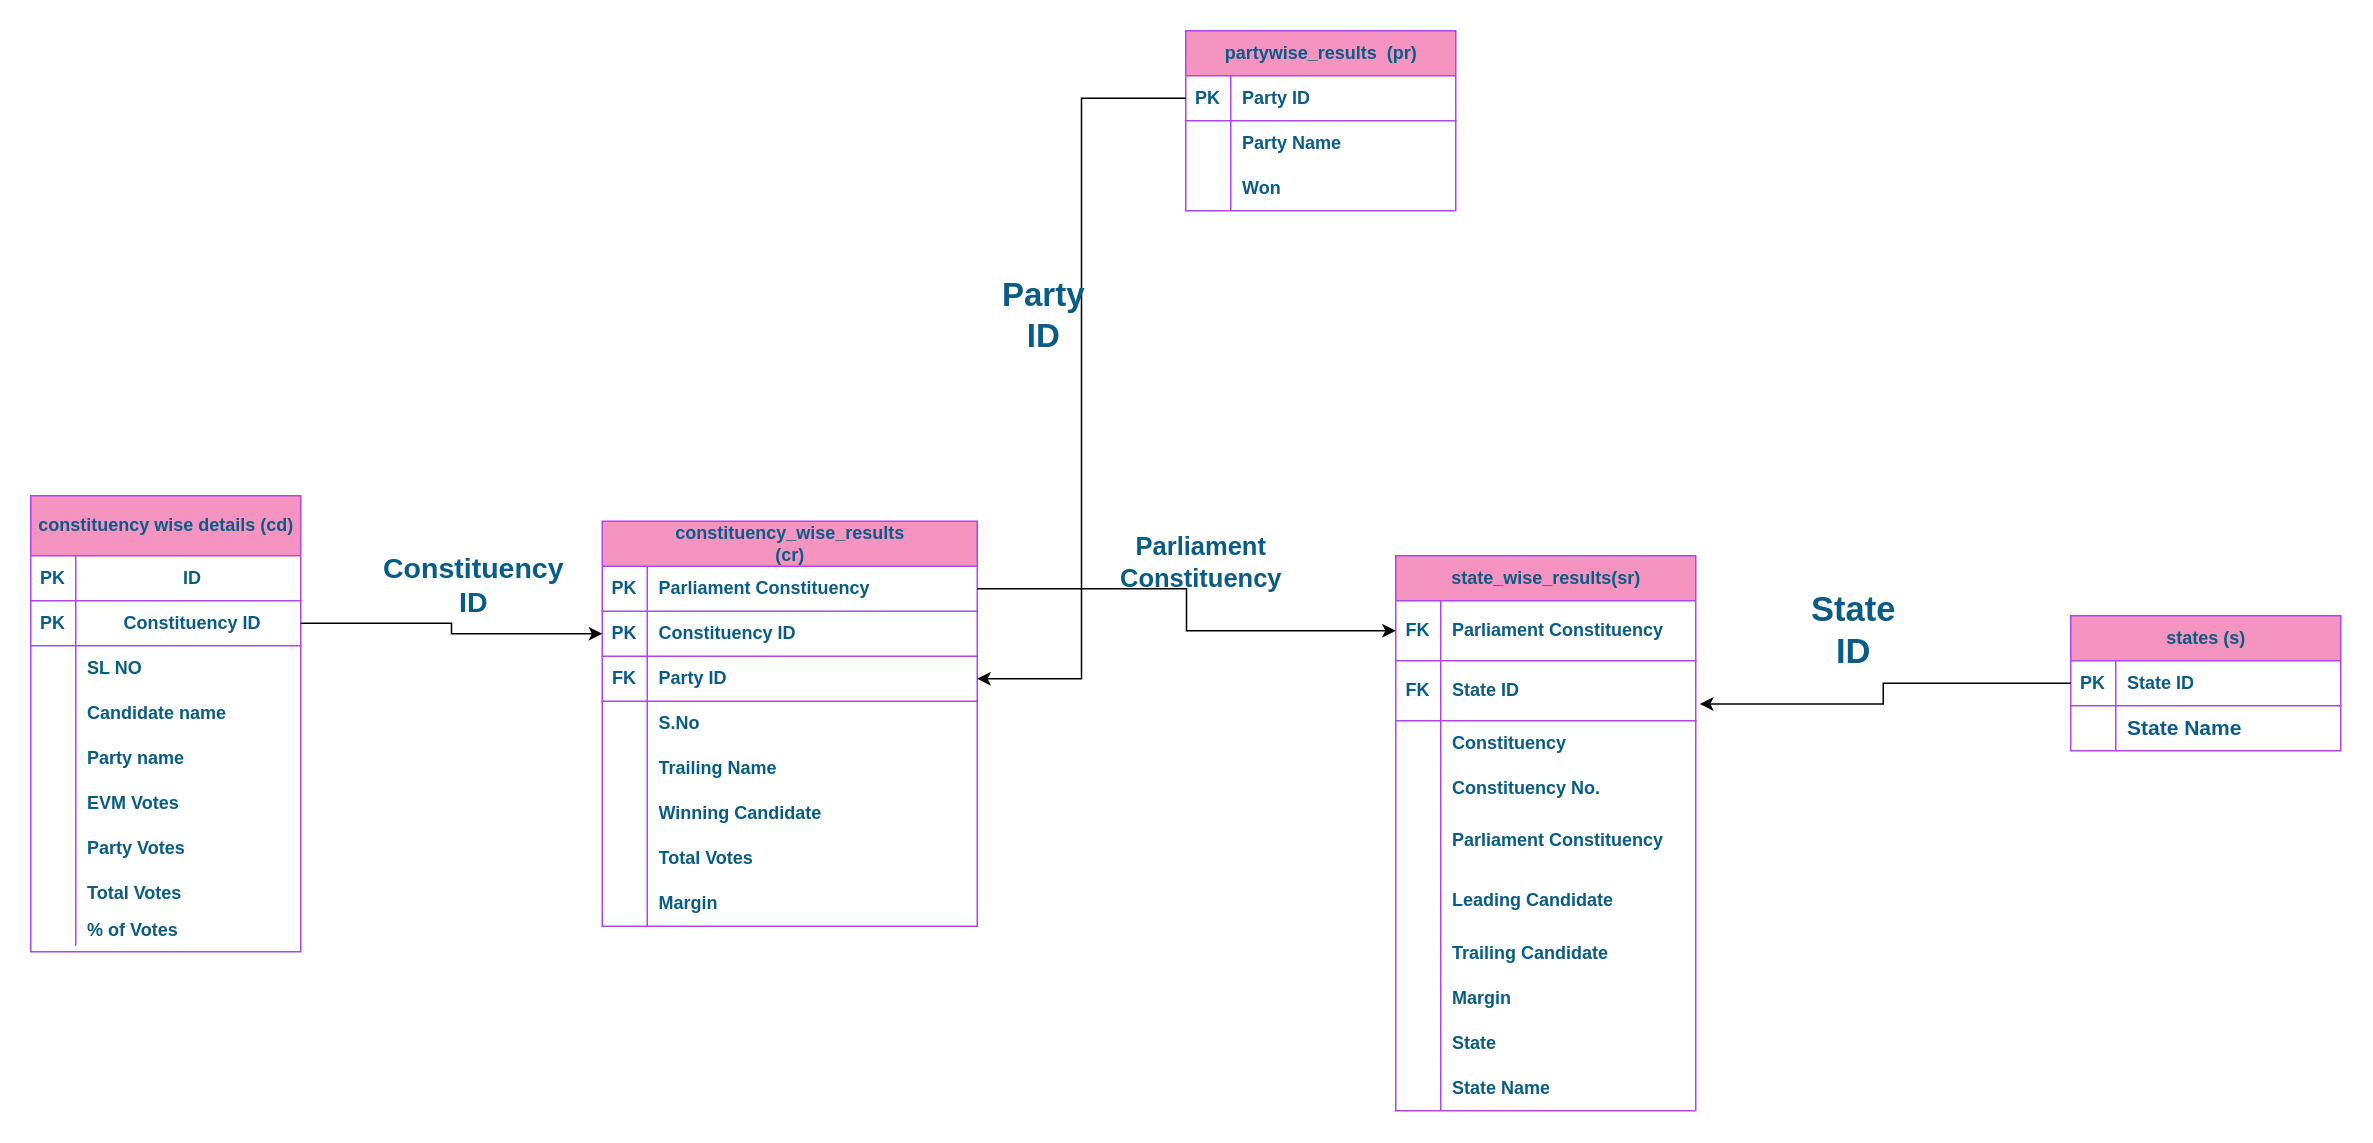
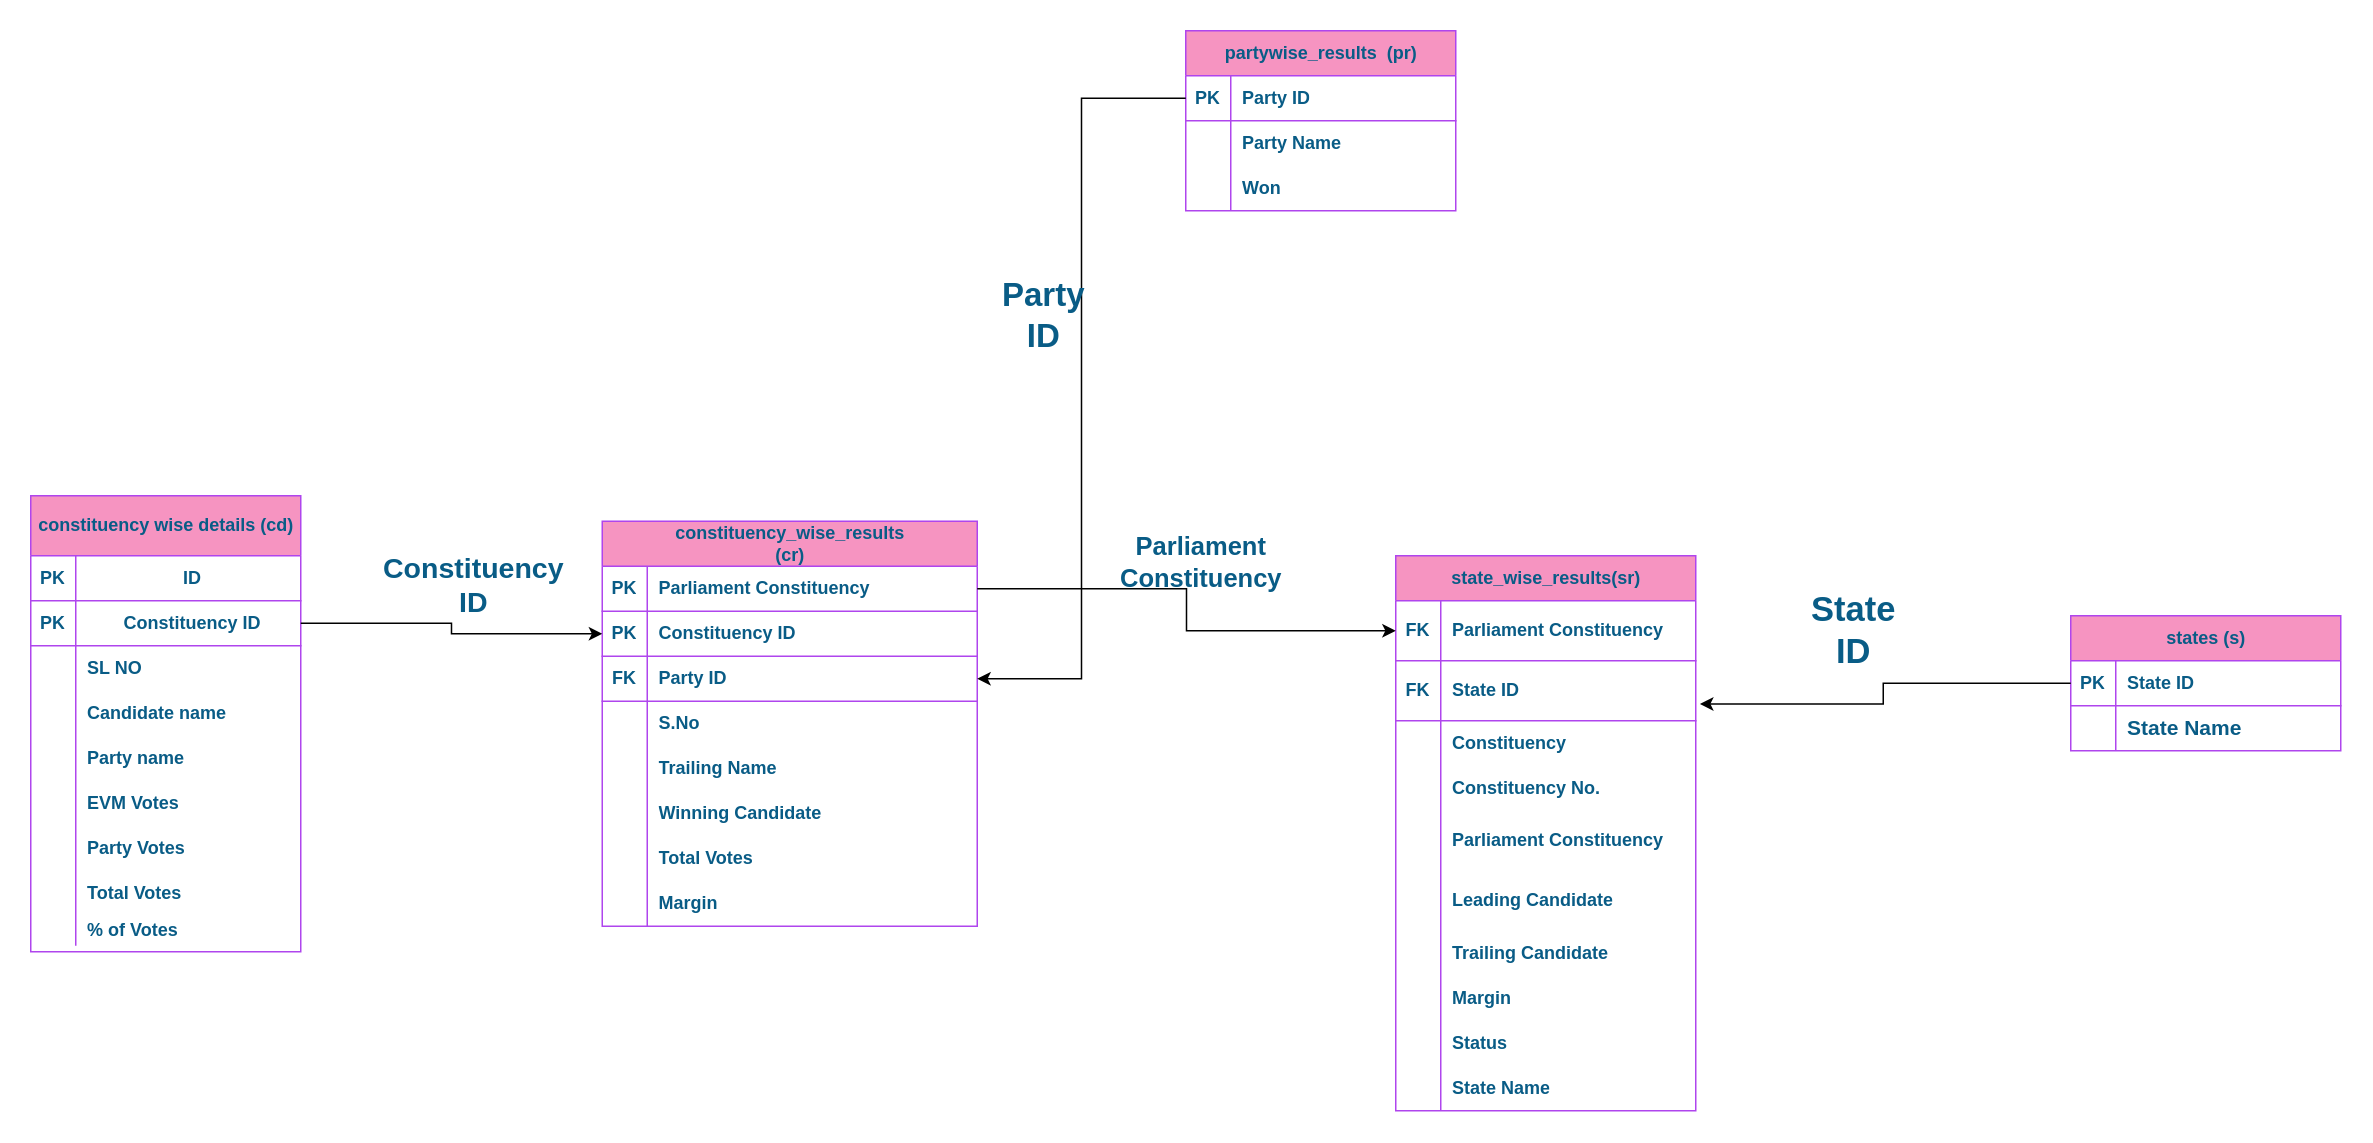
(1478, 1043) -> (1483, 1043)
